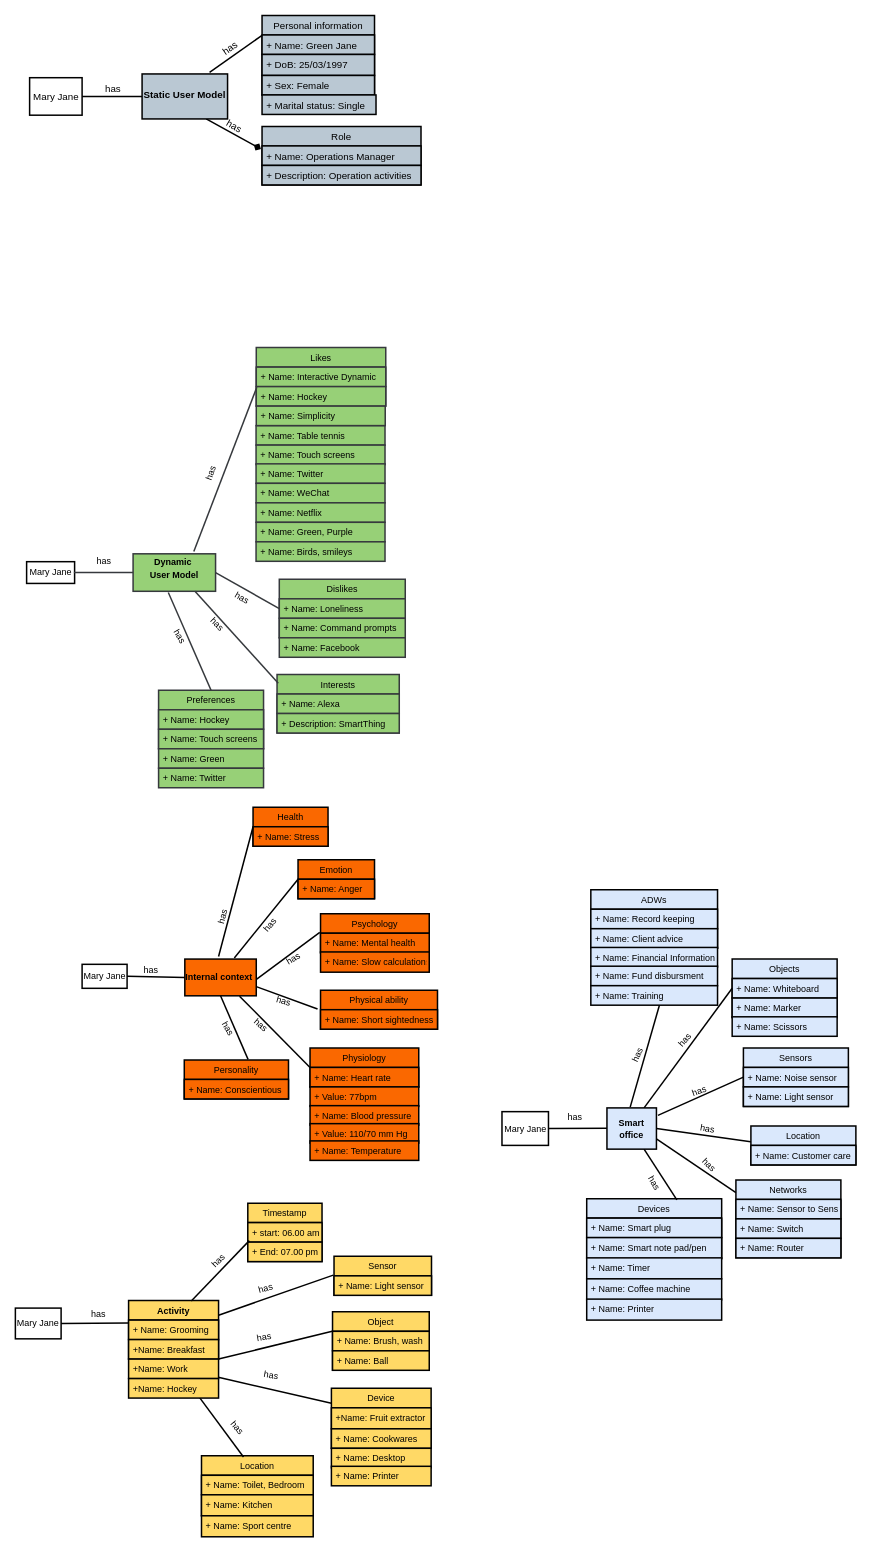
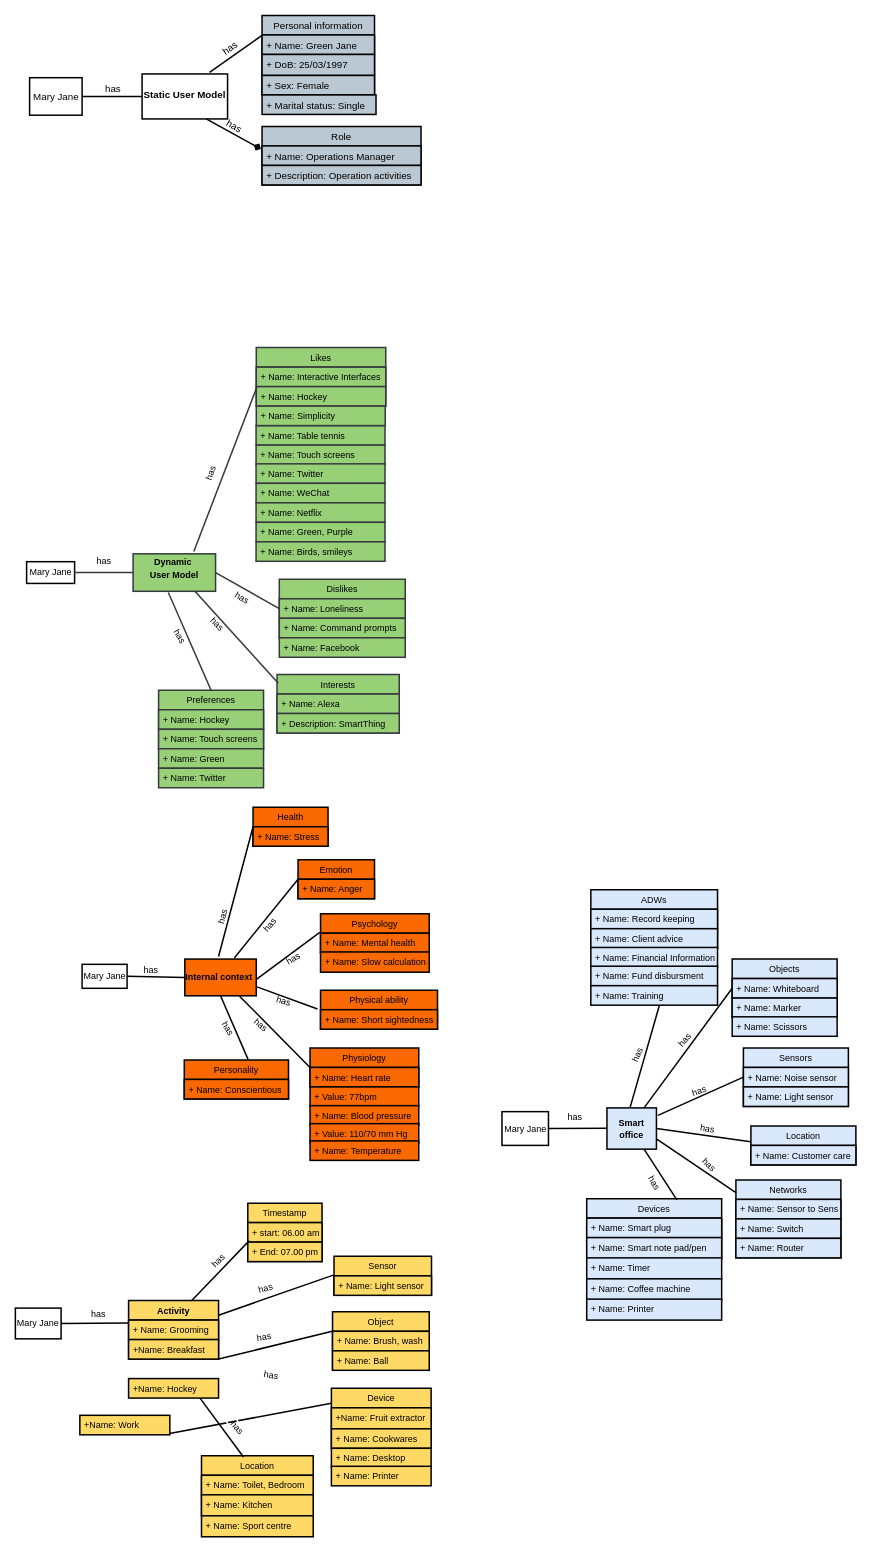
(185, 96) -> (185, 96)
(321, 377) -> (330, 377)
(174, 1369) -> (125, 1425)
